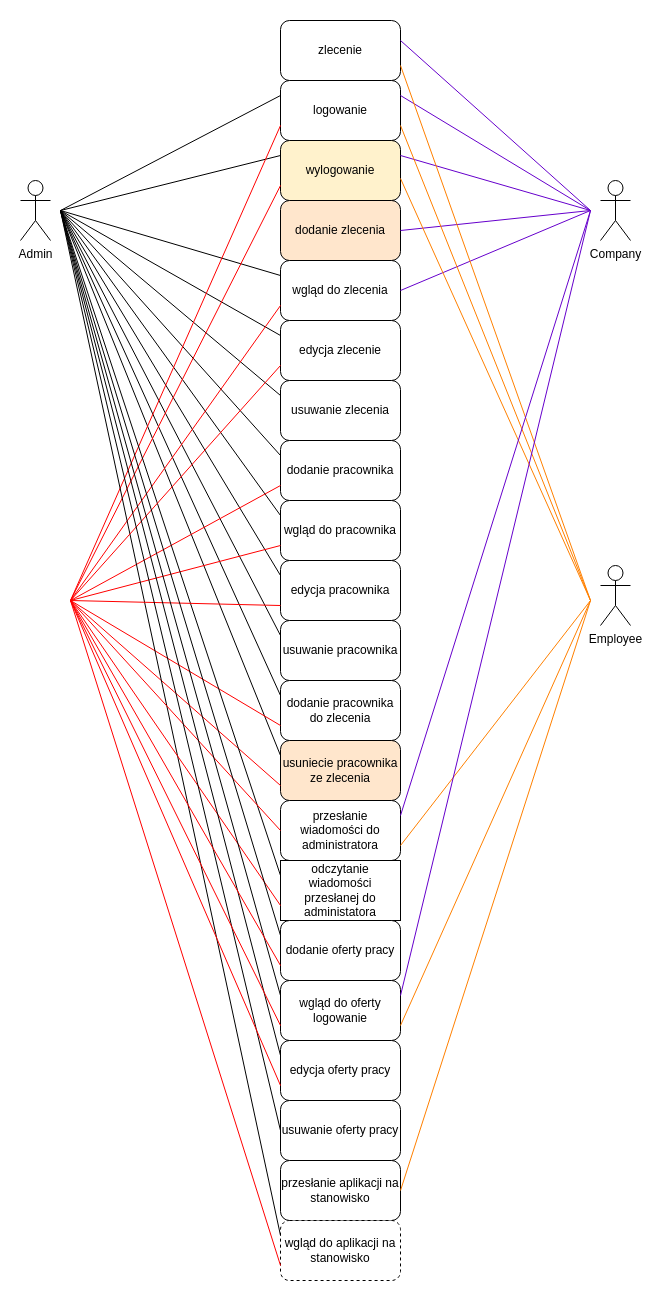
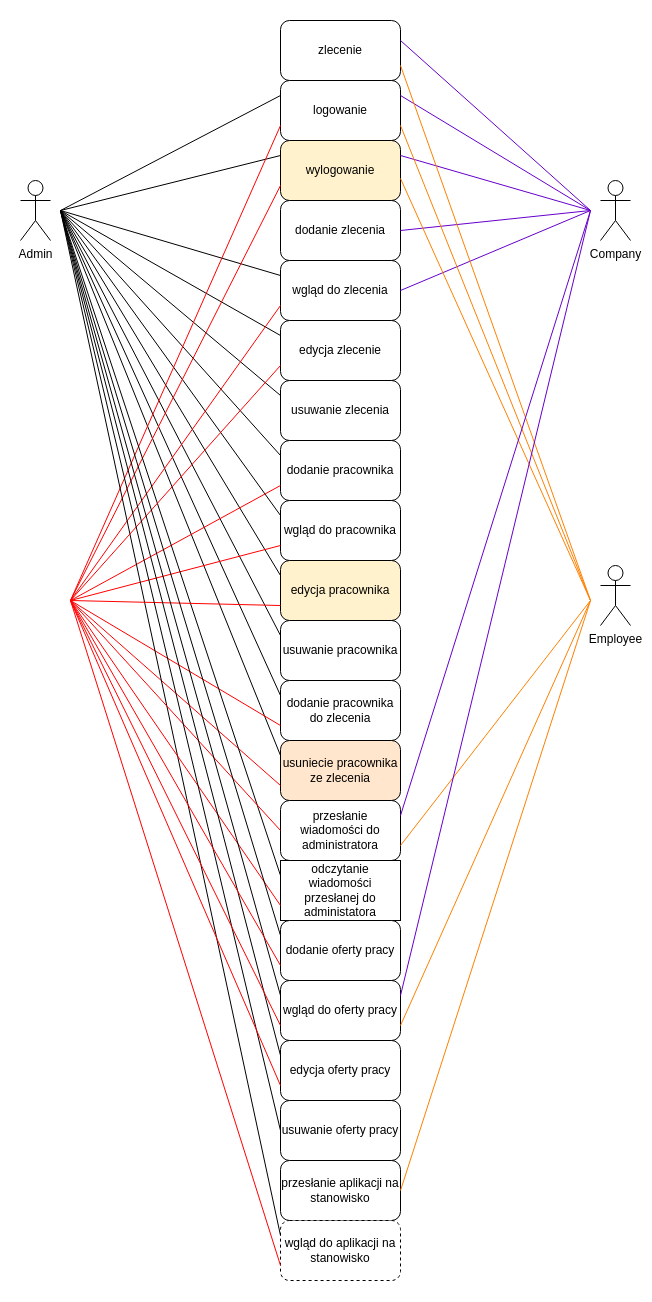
(341, 231) -> (341, 231)
(341, 591) -> (341, 591)
(341, 1011) -> (341, 1011)
